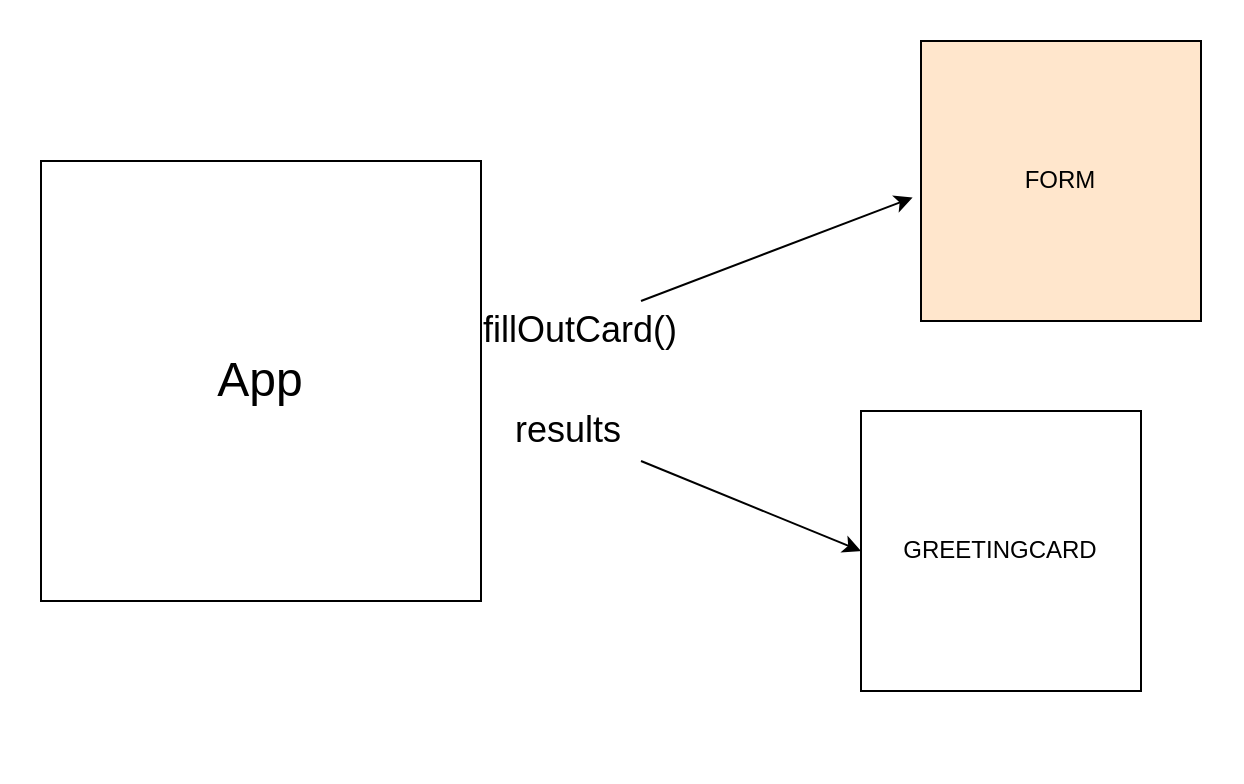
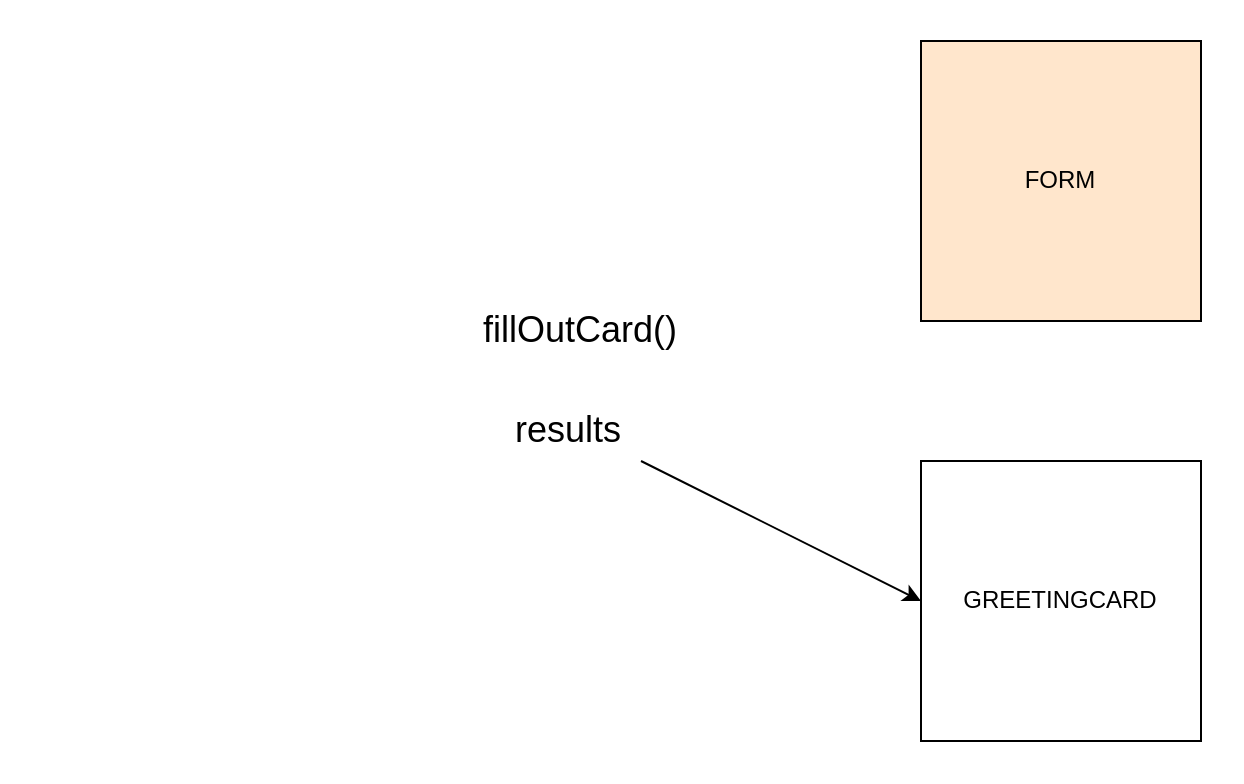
(770, 252) -> none
(261, 381) -> none
(1001, 551) -> (1061, 601)
